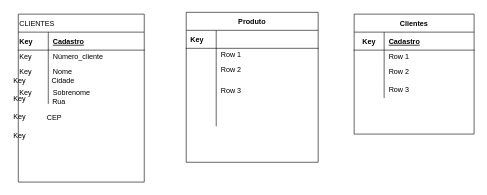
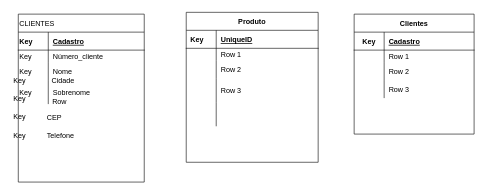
none -> (267, 39)
(58, 101) -> (58, 101)
none -> (90, 135)
